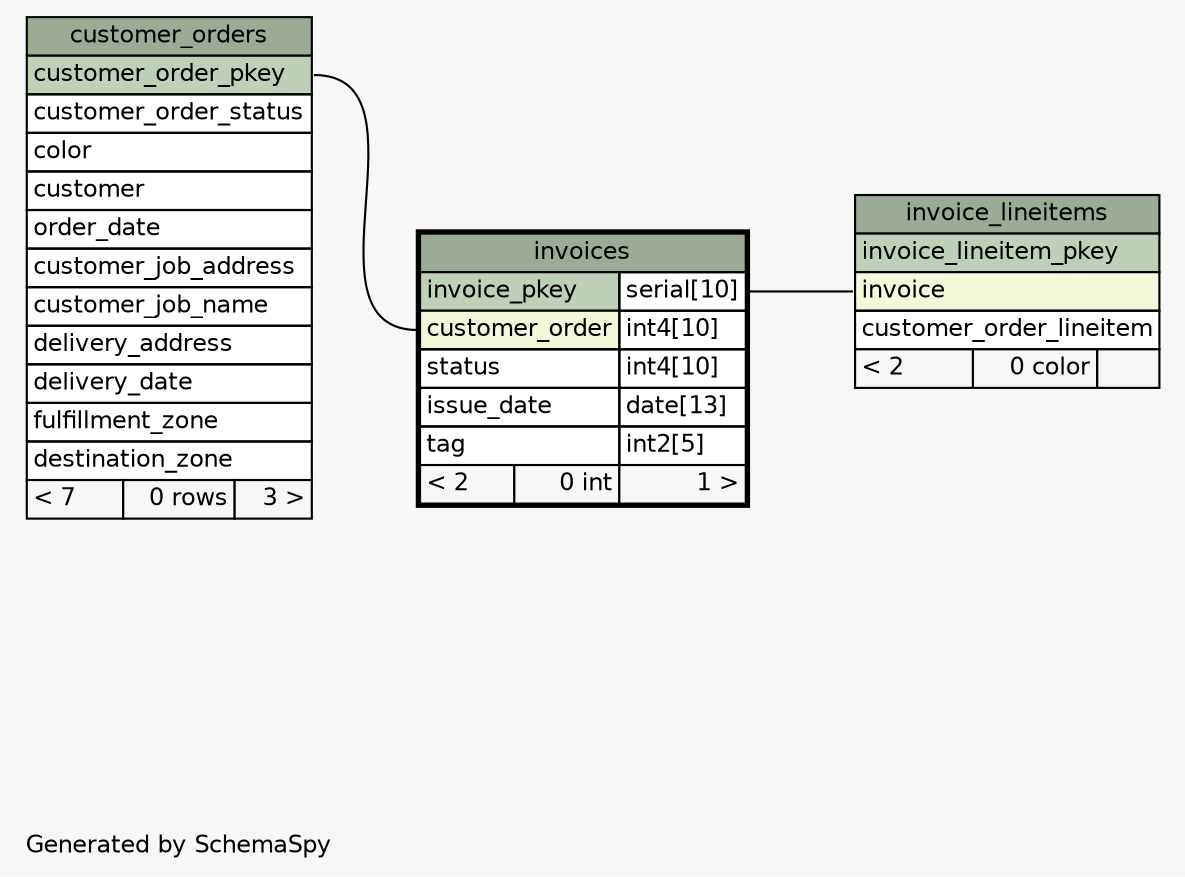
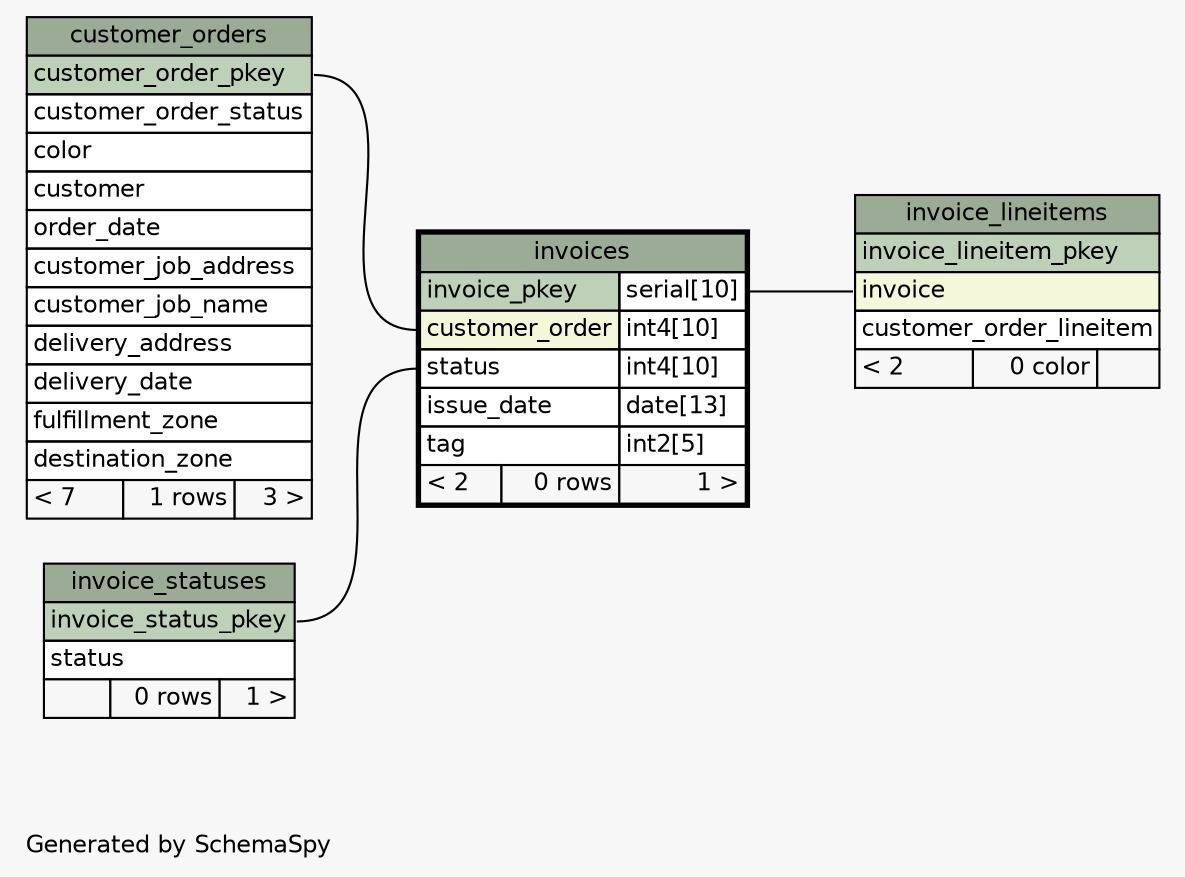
(586, 483) -> (573, 483)
(189, 498) -> (189, 498)
none -> (168, 641)
